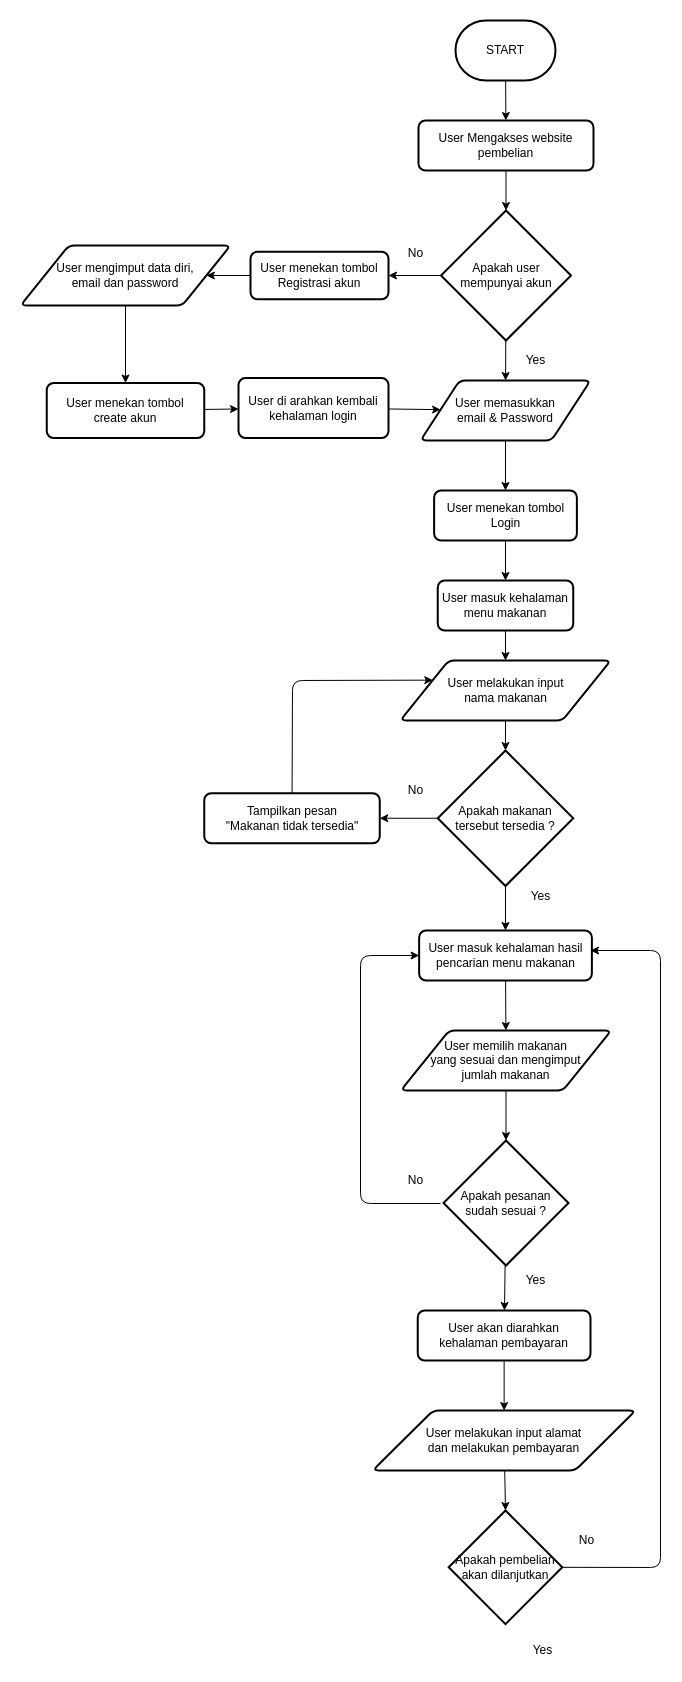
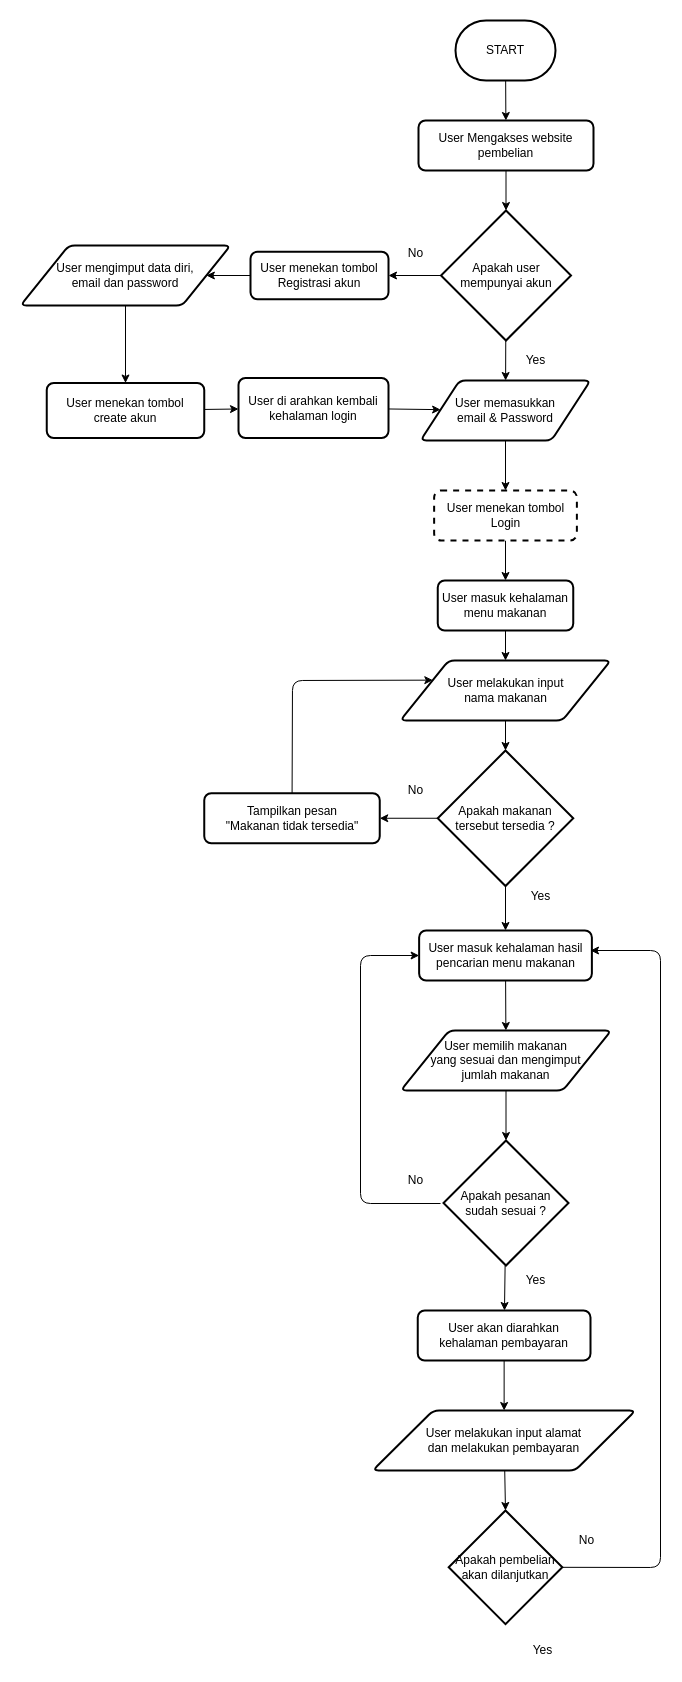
(506, 516) -> (506, 516)
